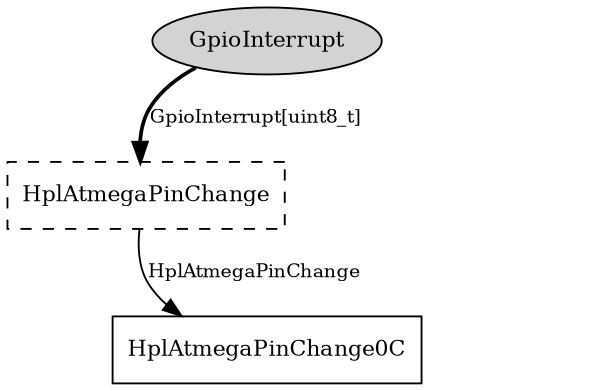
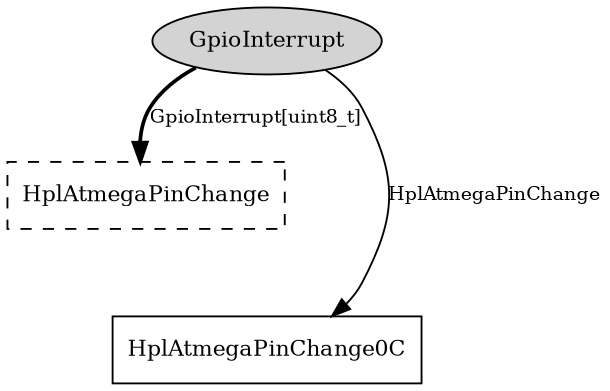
(143, 271) -> (388, 182)
